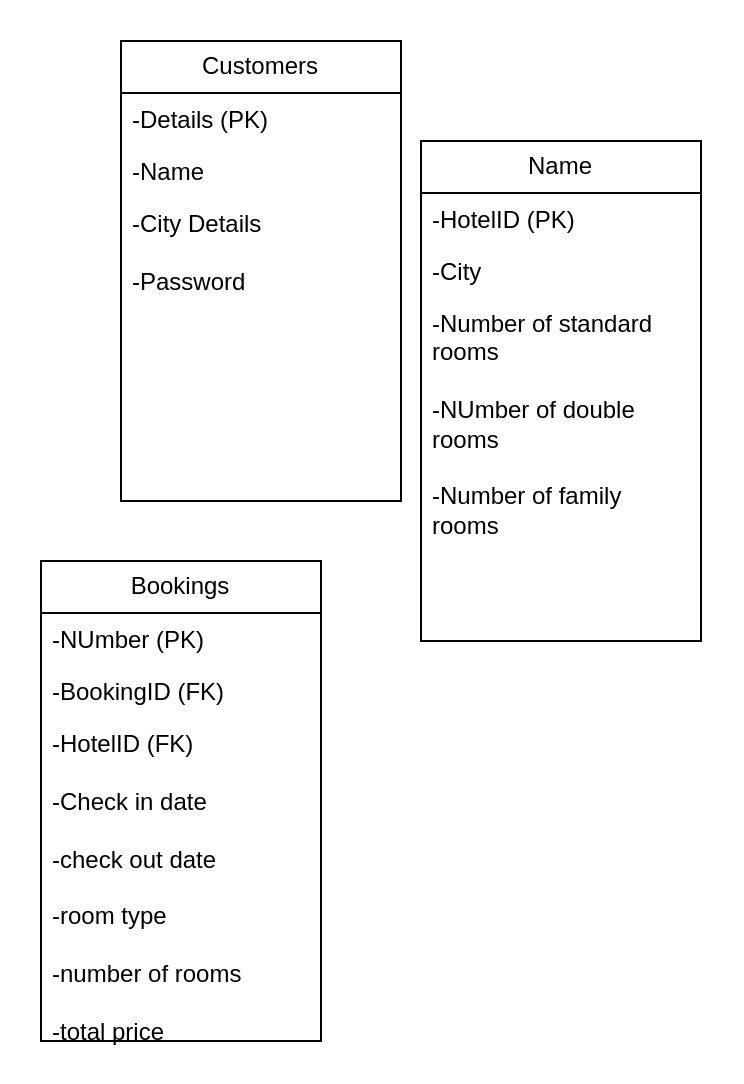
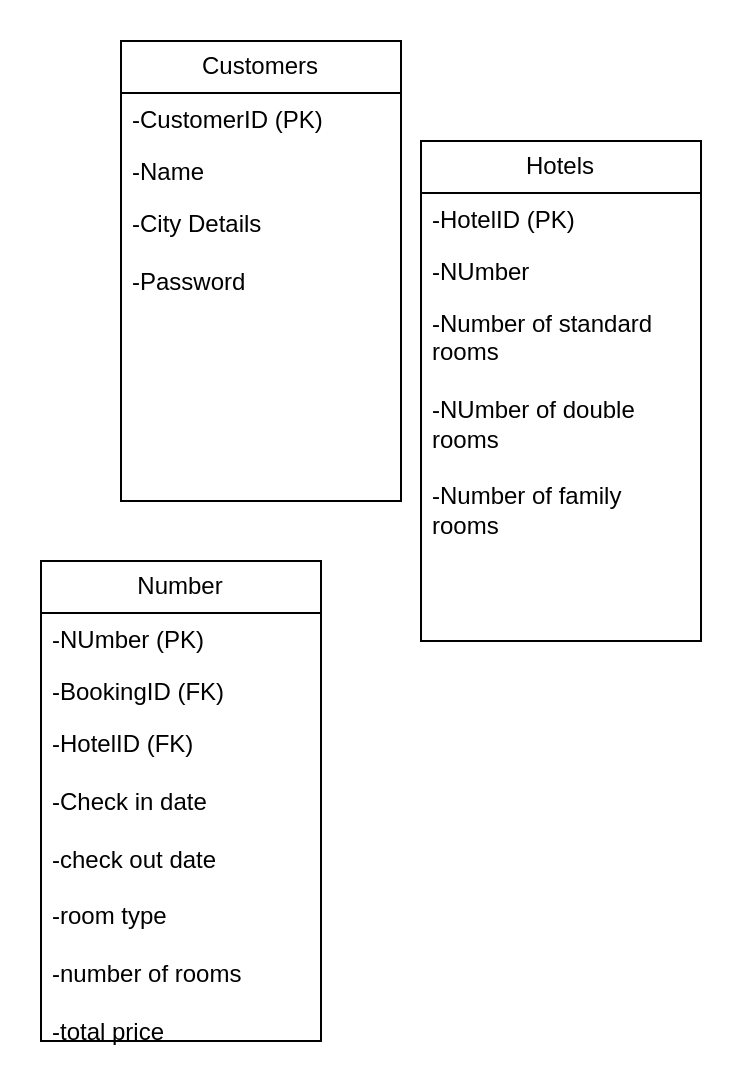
(211, 121) -> (237, 121)
(561, 167) -> (561, 167)
(463, 273) -> (480, 273)
(181, 587) -> (181, 587)
